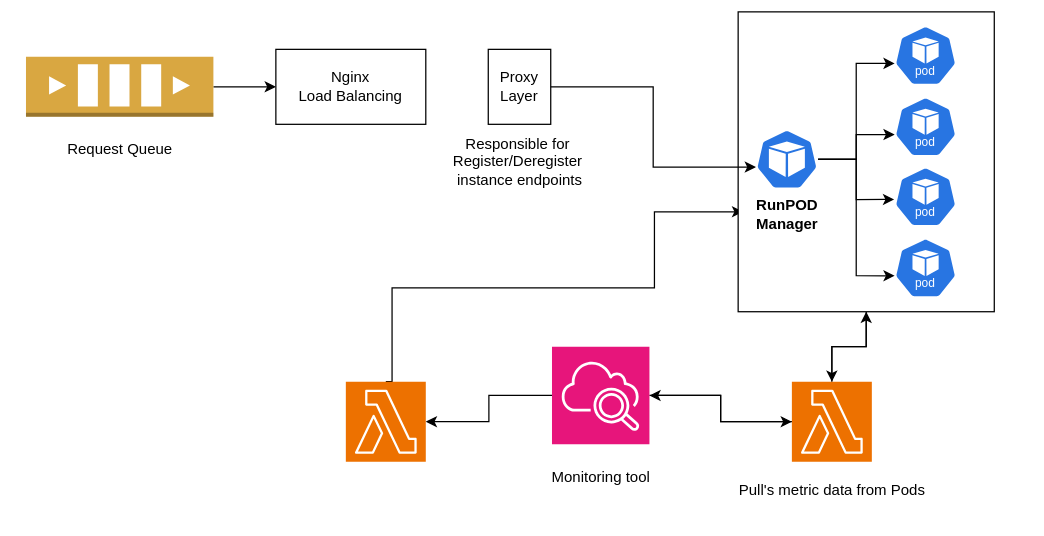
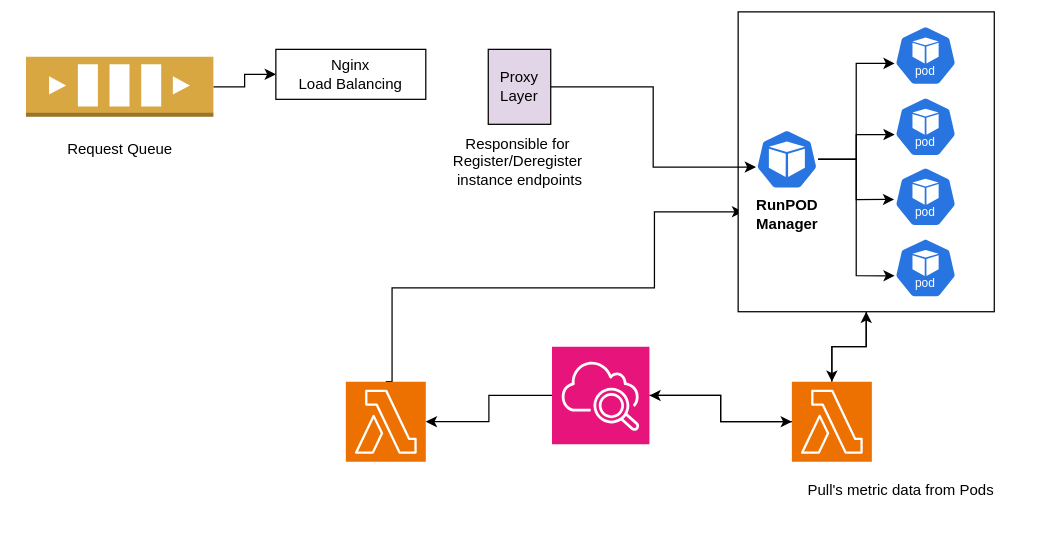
(351, 87) -> (351, 74)
(519, 87) -> (519, 87)
(601, 478) -> none
(832, 491) -> (901, 491)
